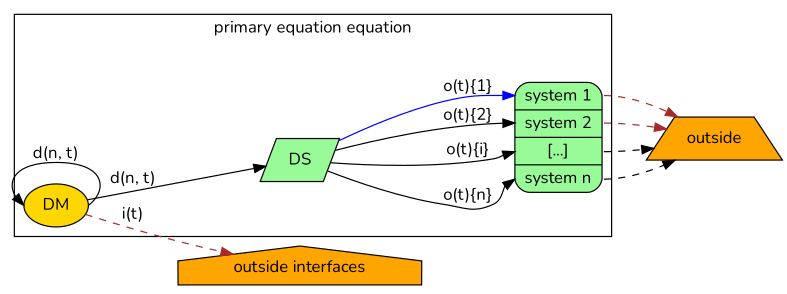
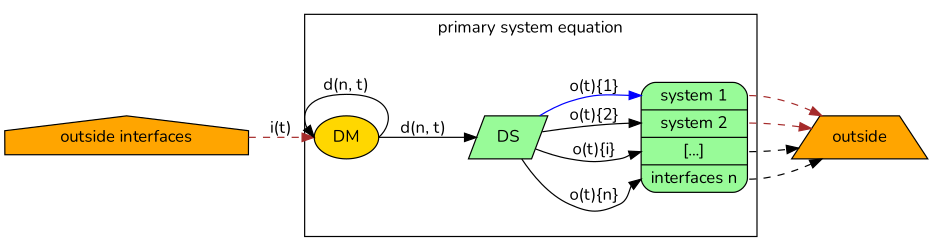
(313, 28) -> (531, 28)
(558, 178) -> (694, 178)
(133, 229) -> (275, 137)
